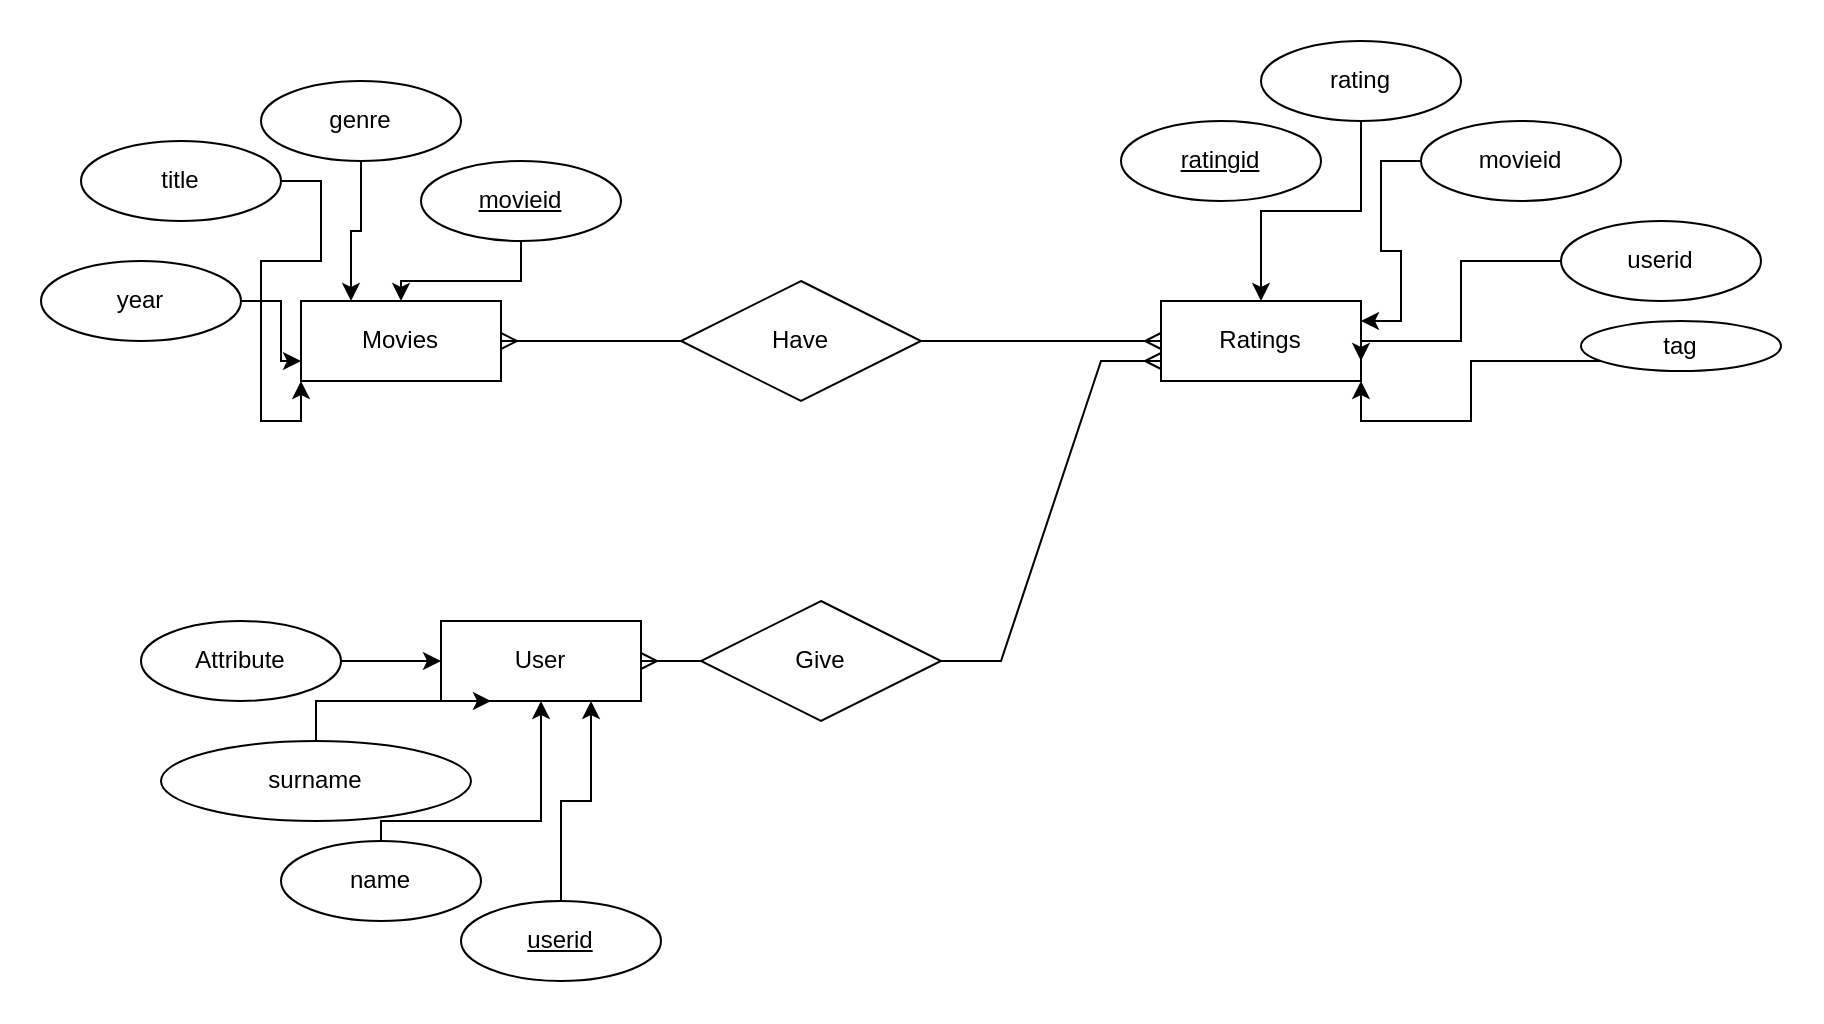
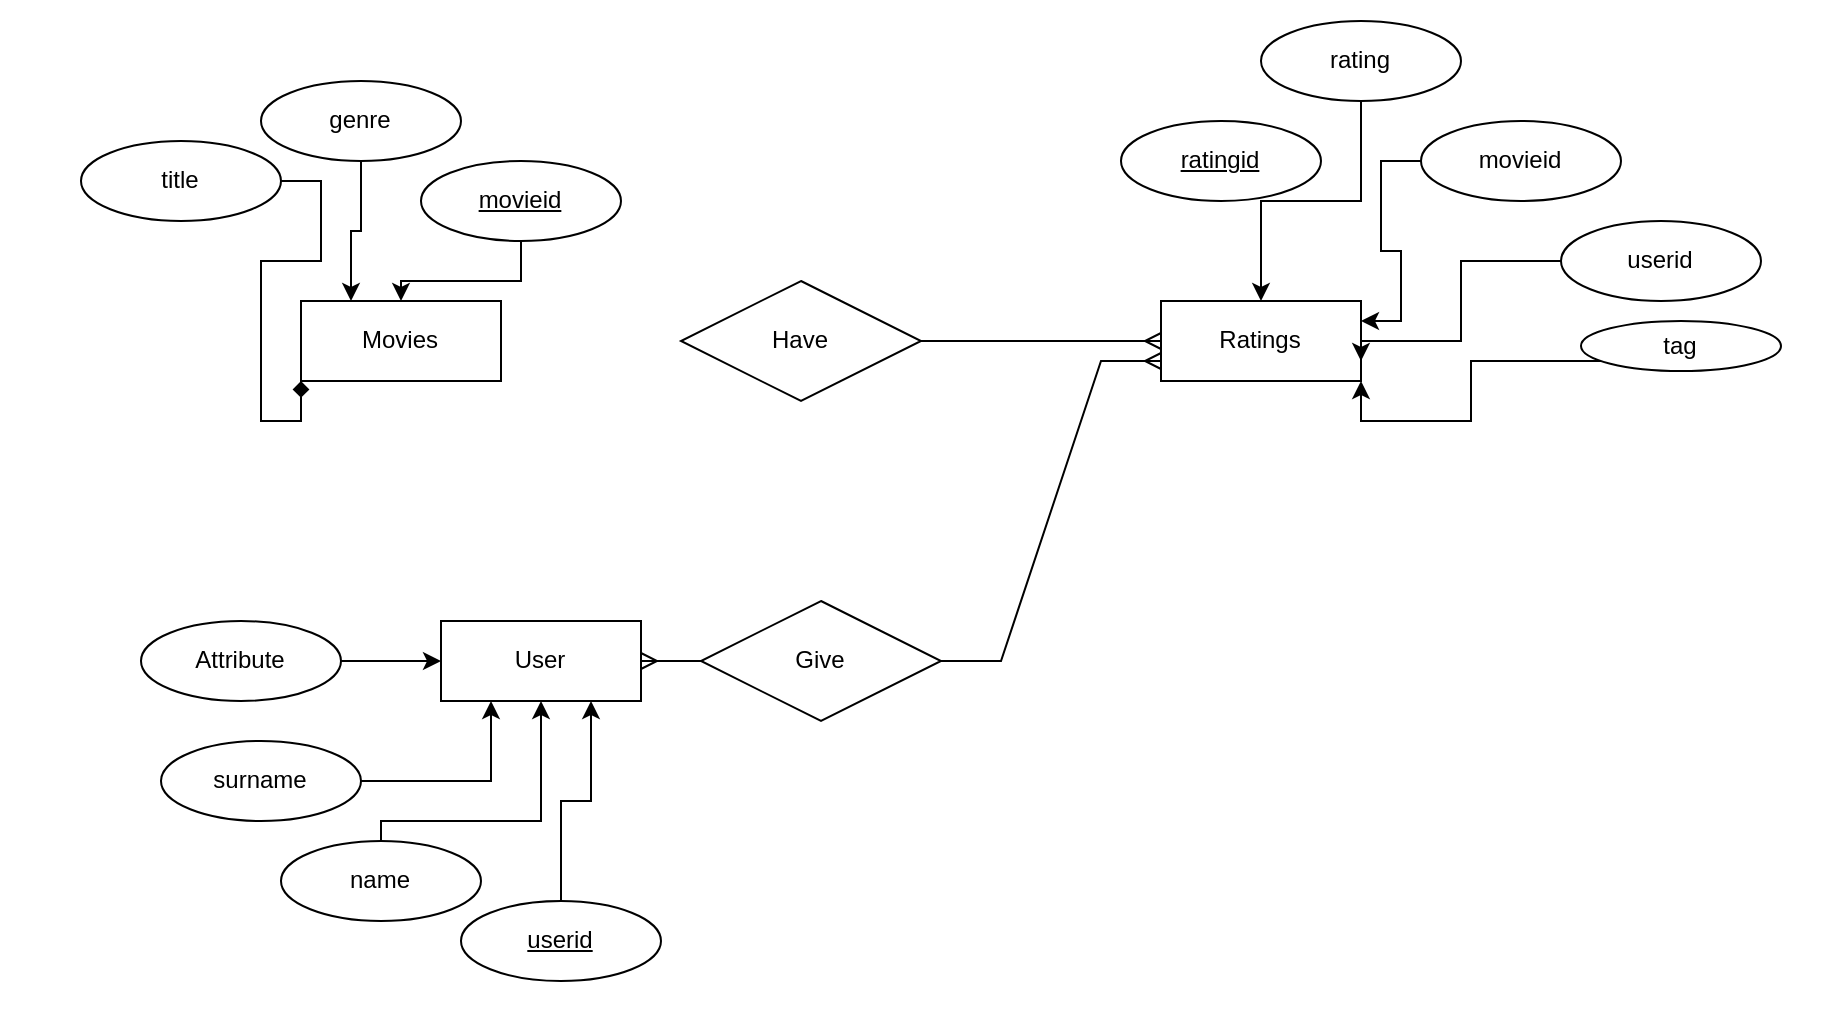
(1361, 81) -> (1361, 61)
(141, 301) -> none
(281, 314) -> none
(591, 341) -> none
(301, 396) -> (301, 397)
(316, 781) -> (261, 781)
